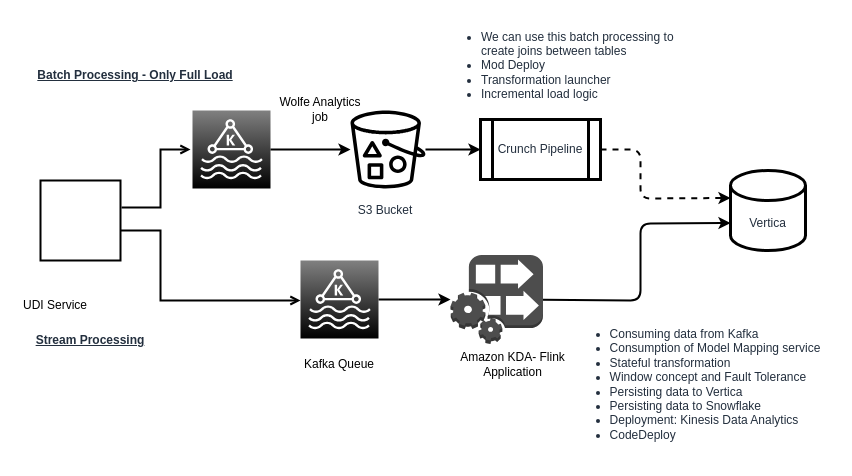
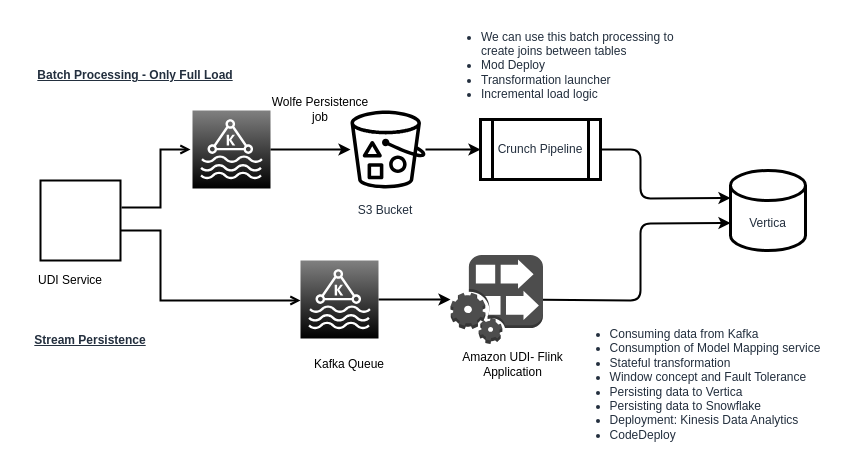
(321, 110) -> (321, 110)
(643, 196) -> (643, 196)
(56, 306) -> (71, 281)
(91, 341) -> (91, 341)
(340, 365) -> (350, 365)
(513, 365) -> (513, 365)
